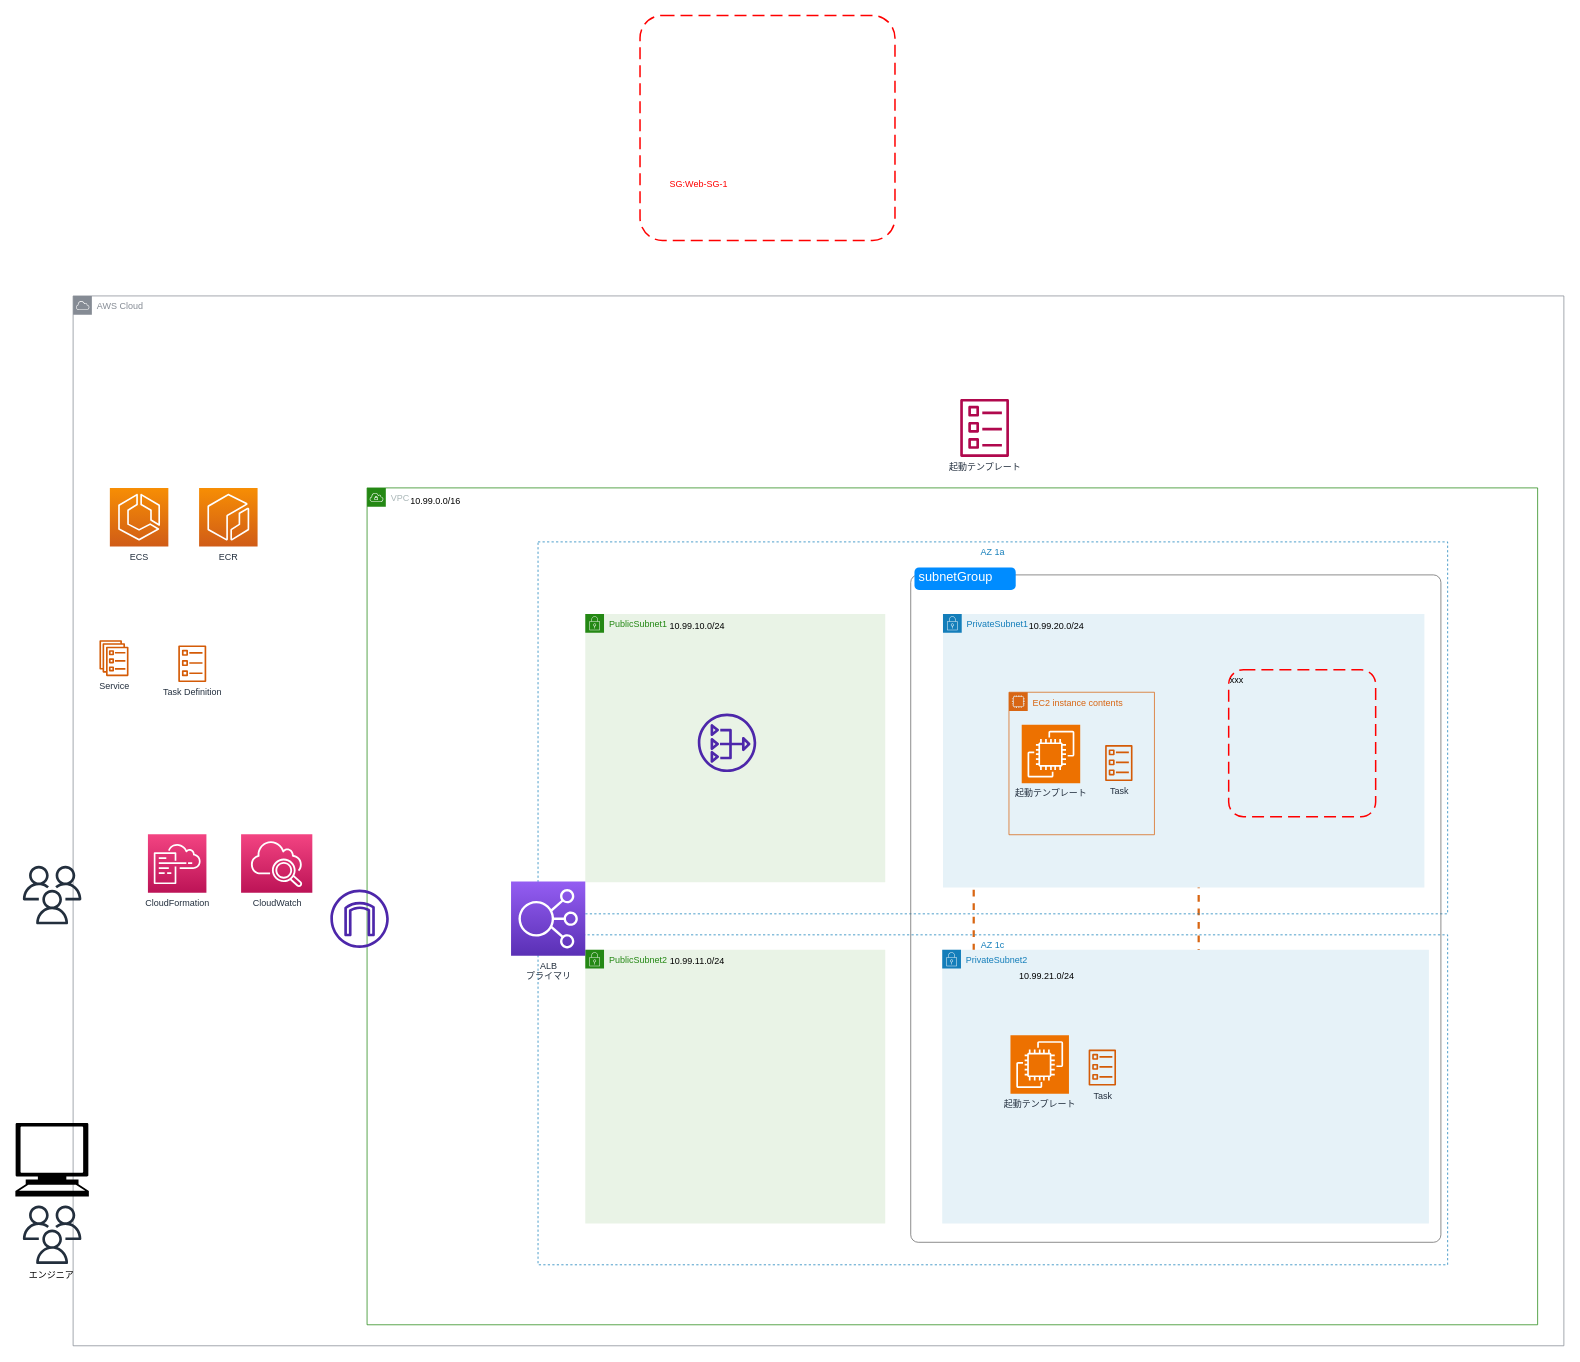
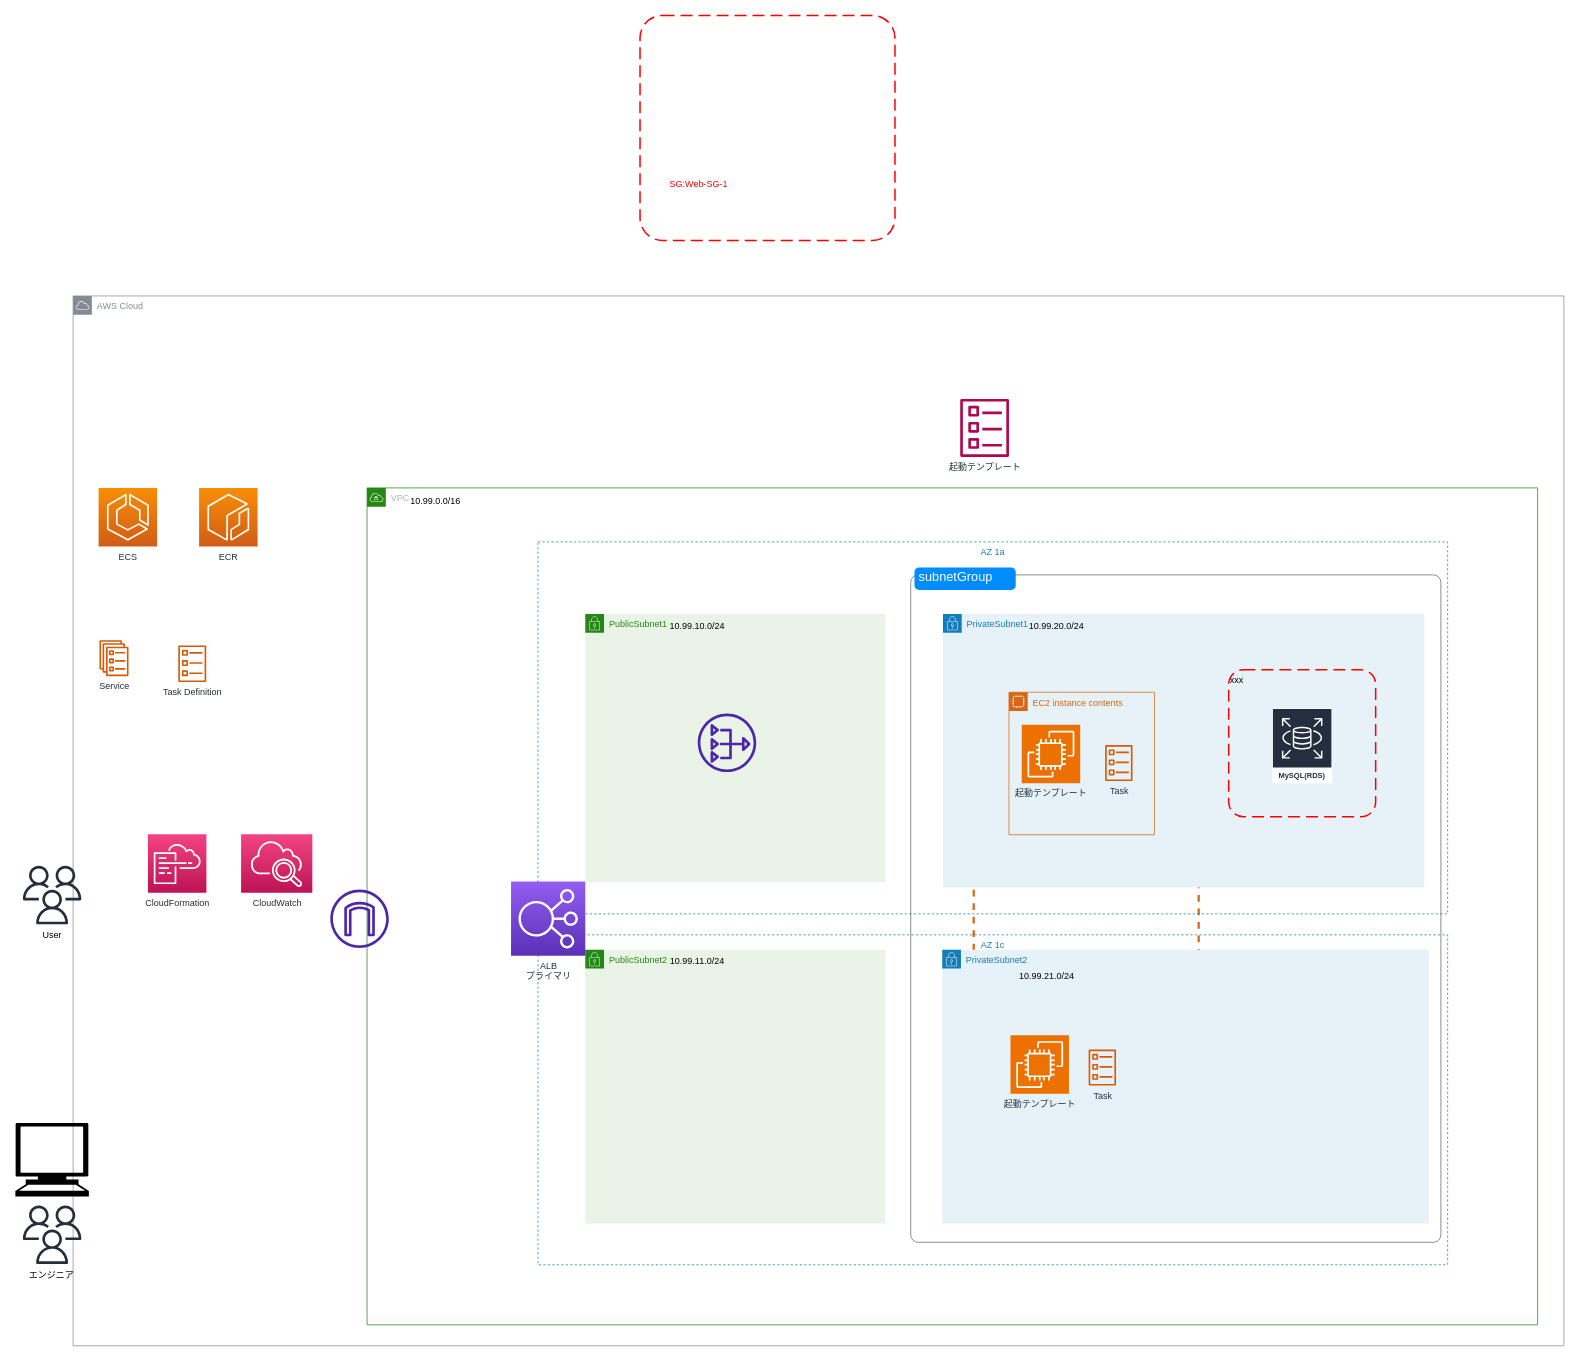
(139, 517) -> (128, 517)
none -> (1302, 746)
none -> (52, 936)
